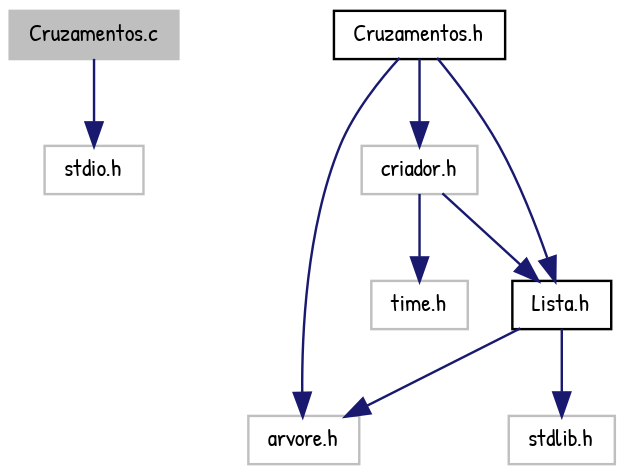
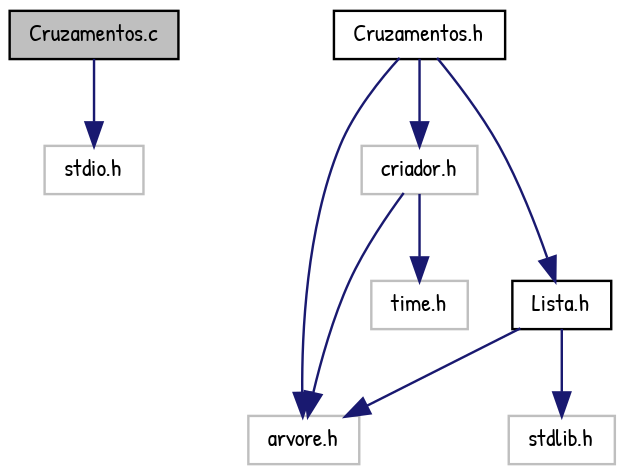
(94, 35) -> (94, 35)
(481, 229) -> (347, 288)
